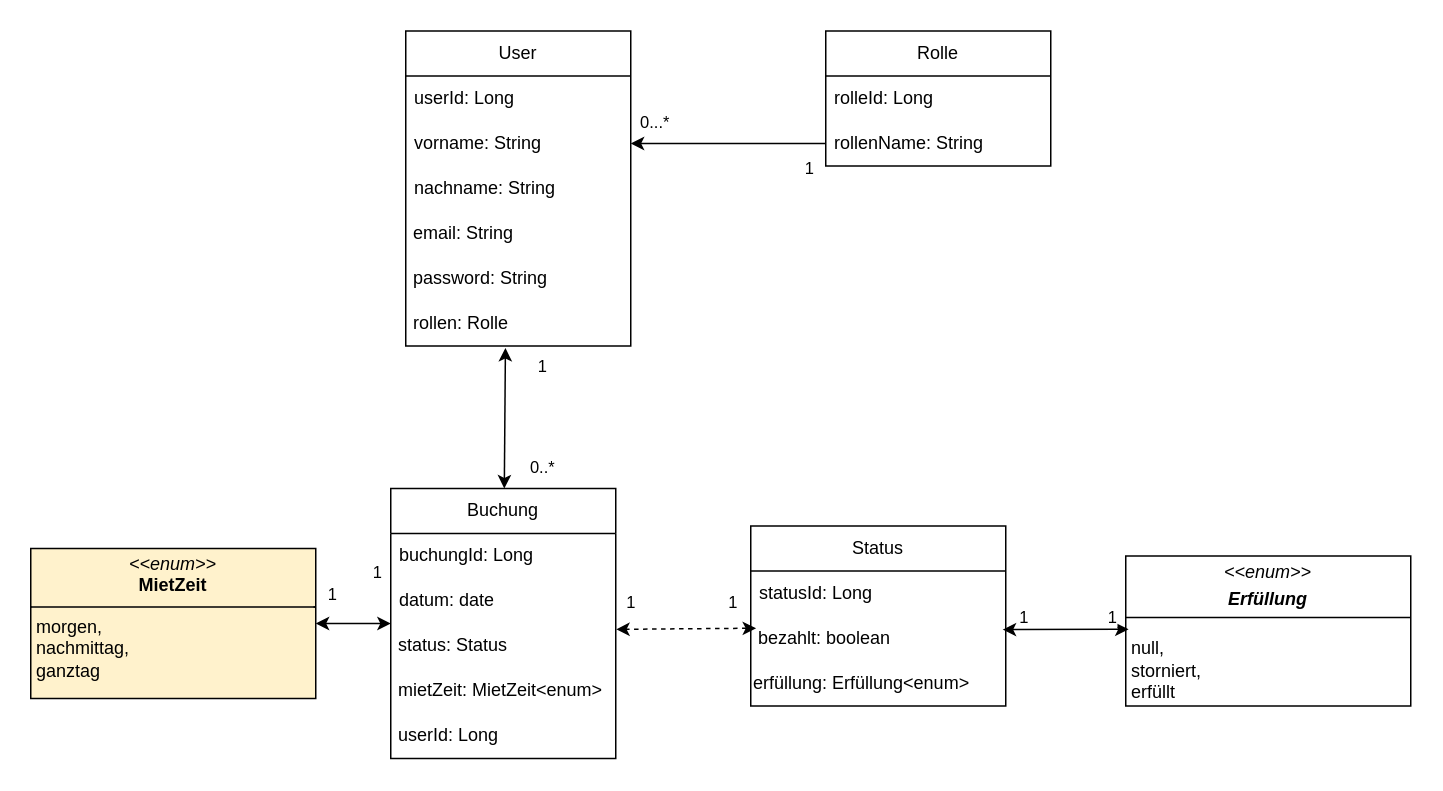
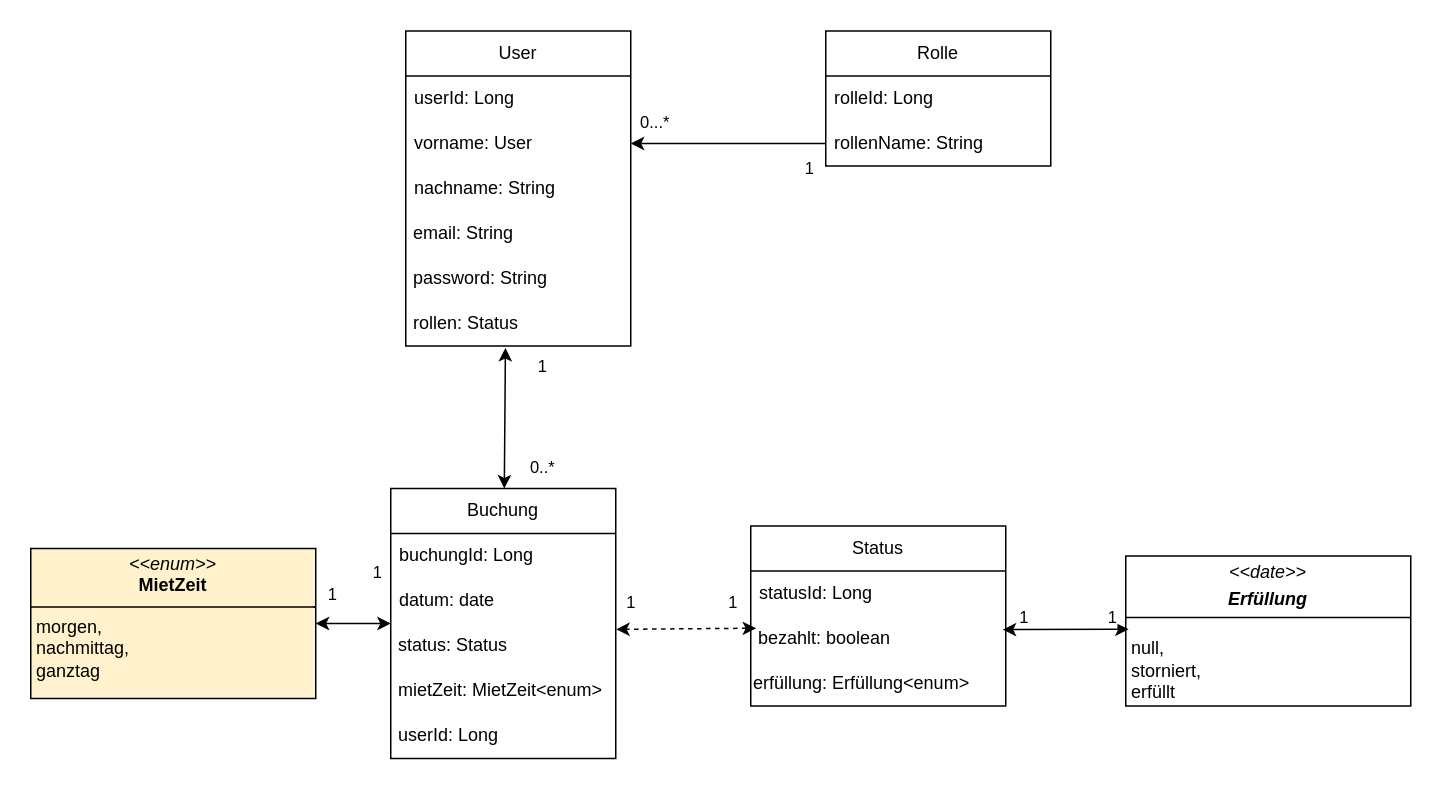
(483, 143) -> (476, 143)
(460, 323) -> (470, 323)
(1171, 610) -> (1171, 610)
